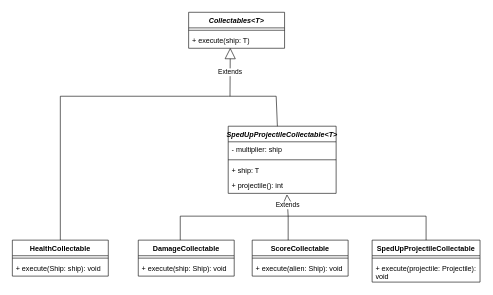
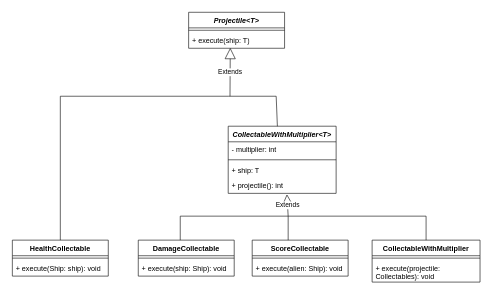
(237, 21) -> (237, 21)
(282, 139) -> (282, 135)
(261, 150) -> (259, 150)
(426, 249) -> (426, 249)
(427, 274) -> (427, 274)
